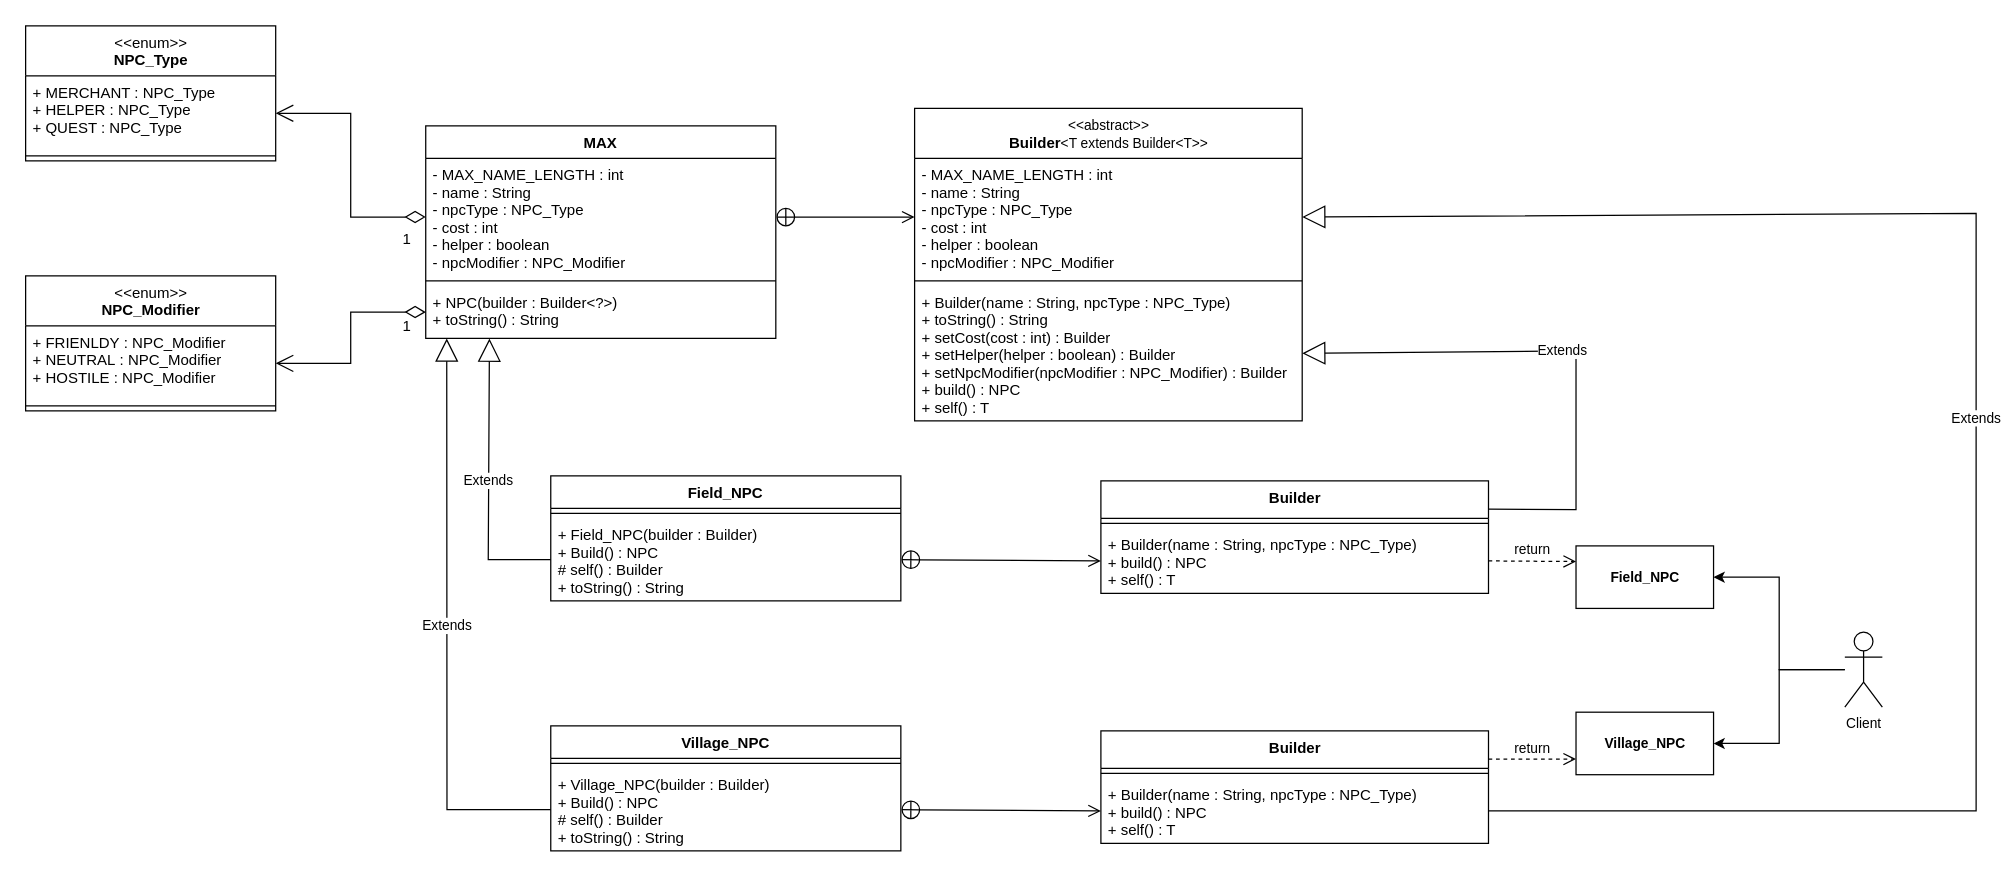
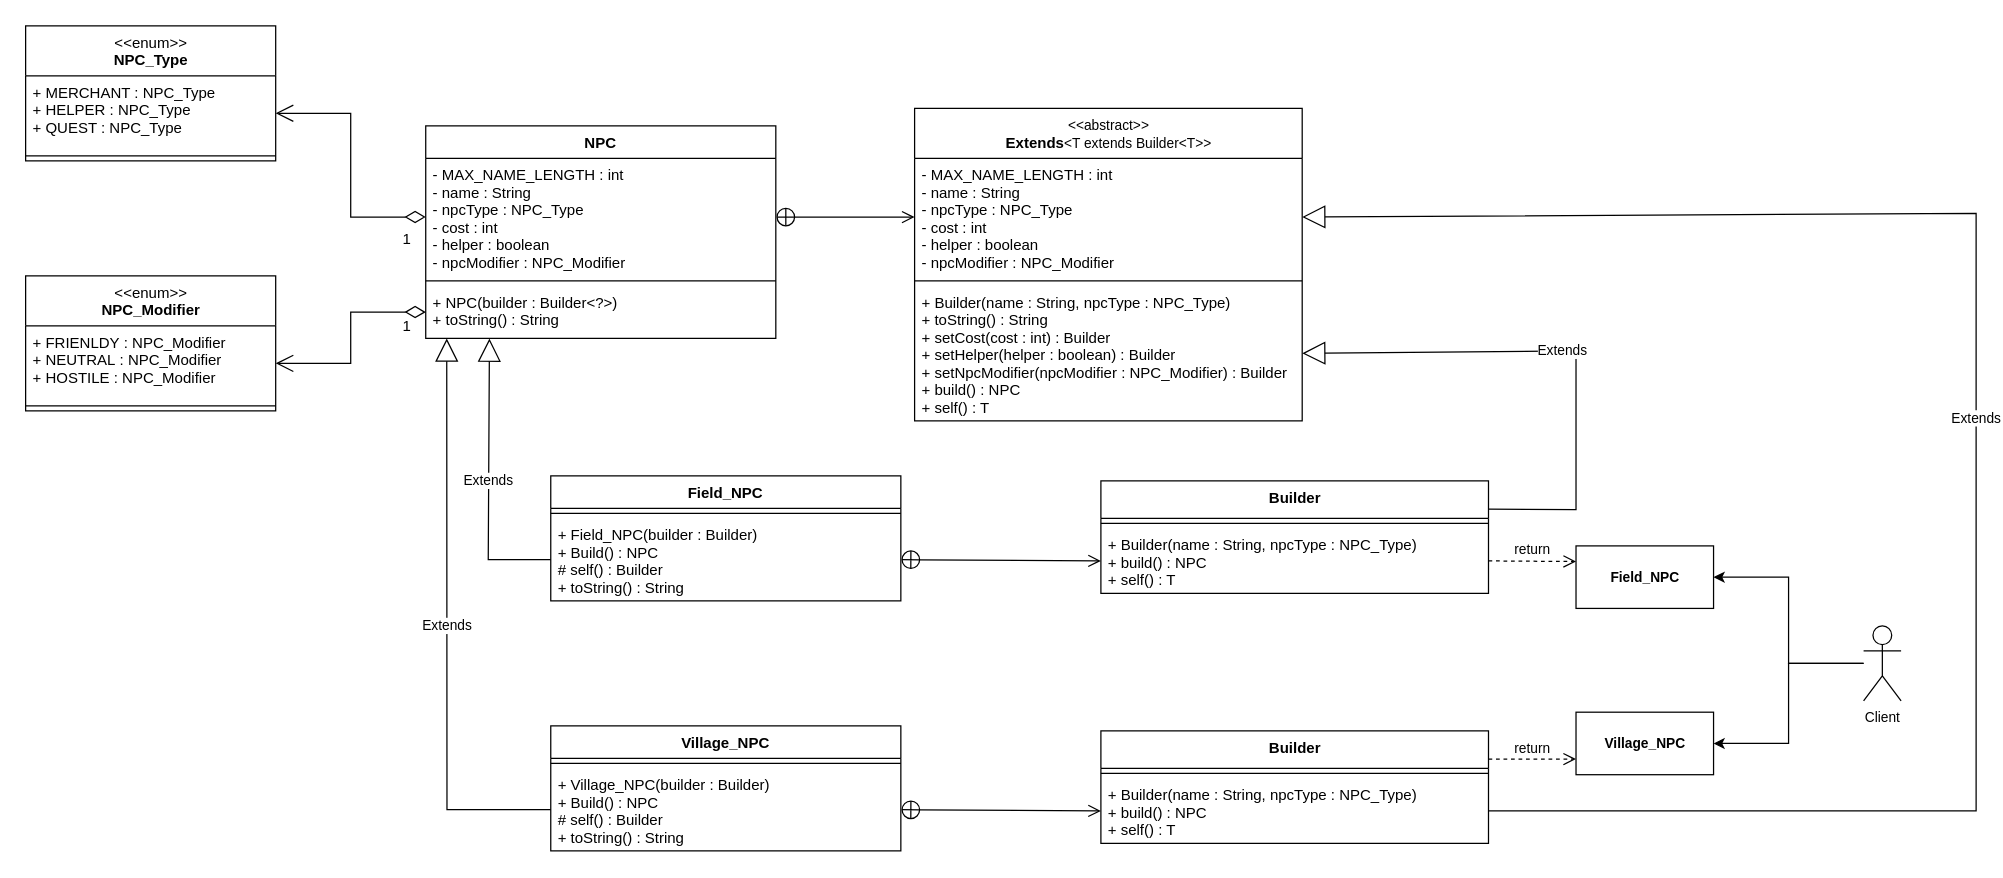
(1109, 135) -> (1109, 135)
(600, 143) -> (600, 143)
(1863, 669) -> (1882, 663)
